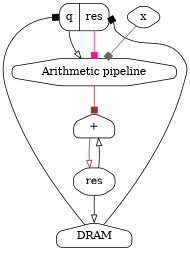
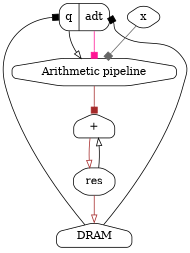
(94, 17) -> (94, 17)
(94, 205) -> (94, 205)
